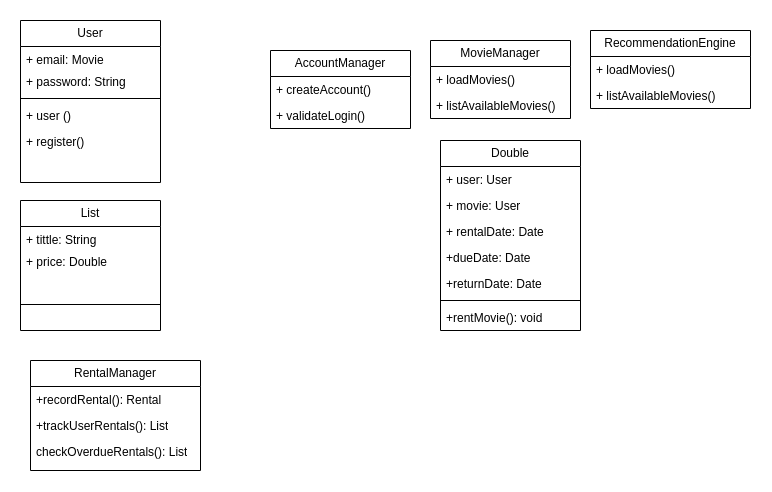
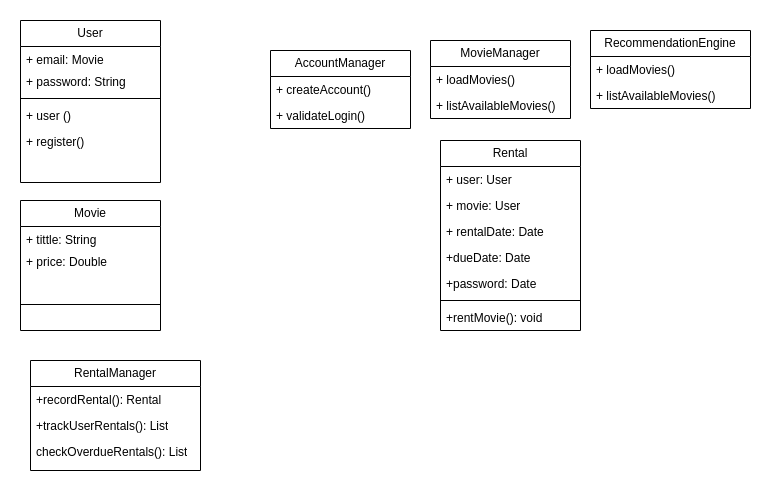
(511, 154) -> (511, 154)
(91, 214) -> (91, 214)
(501, 285) -> (494, 285)
